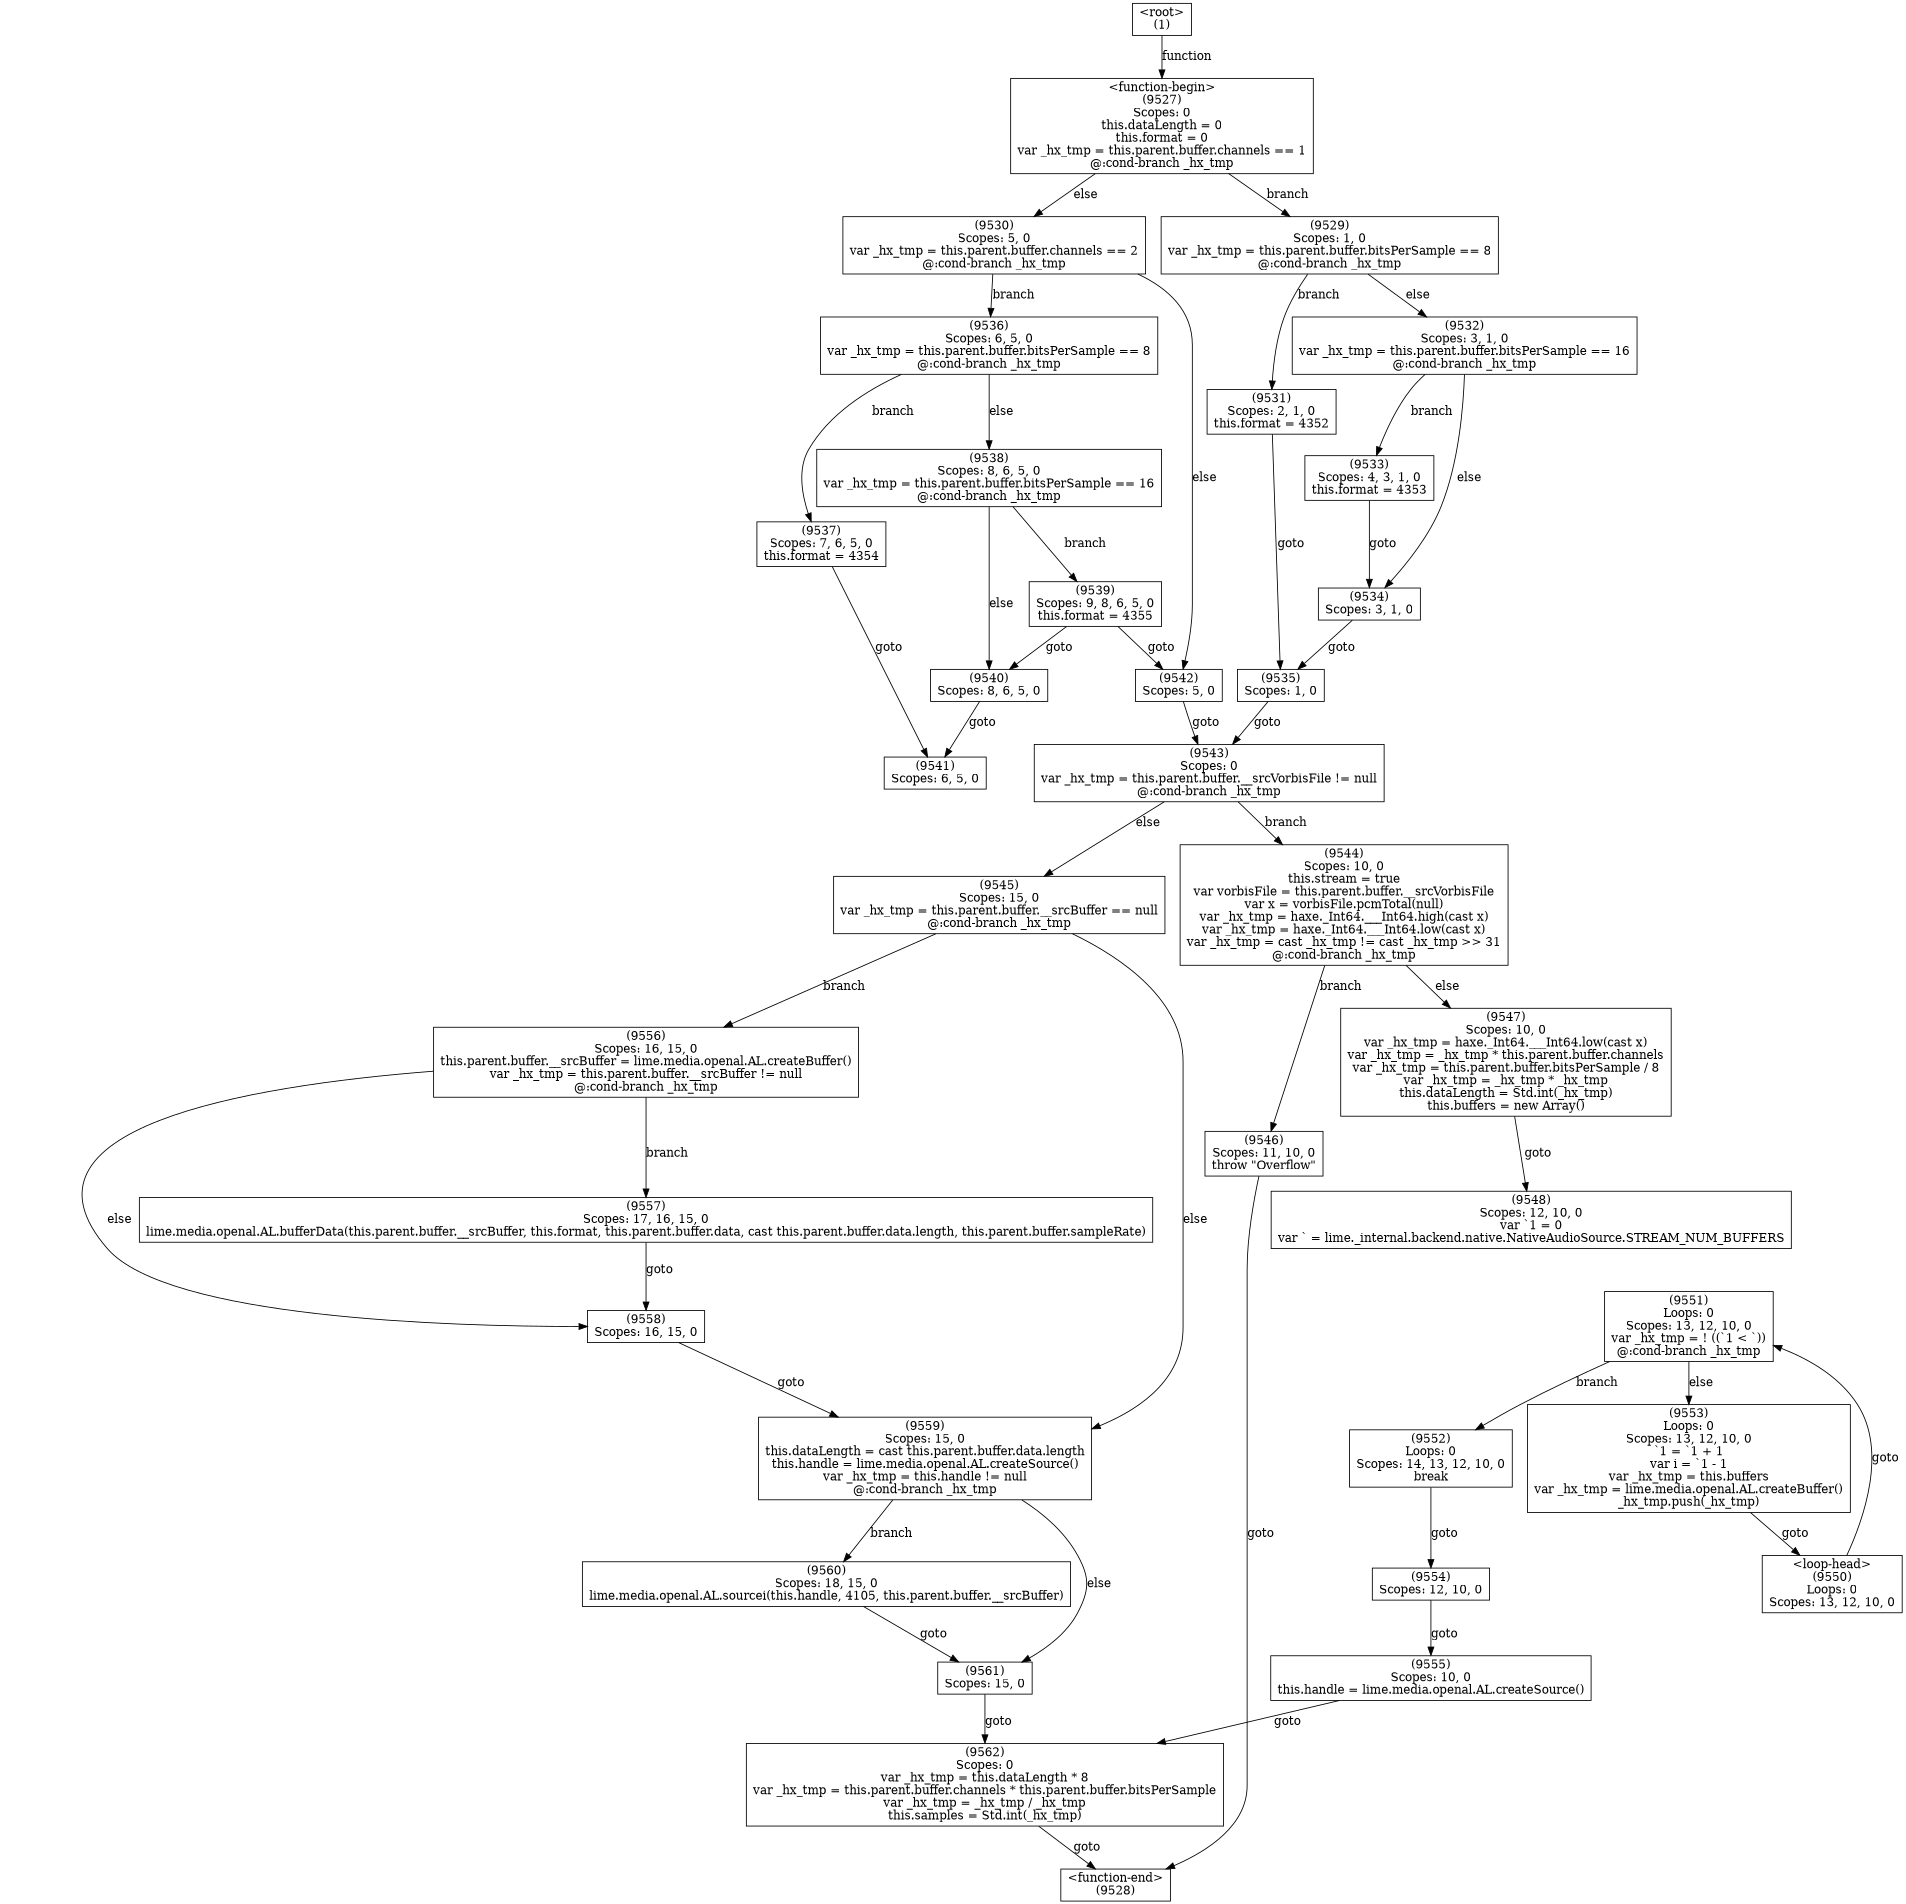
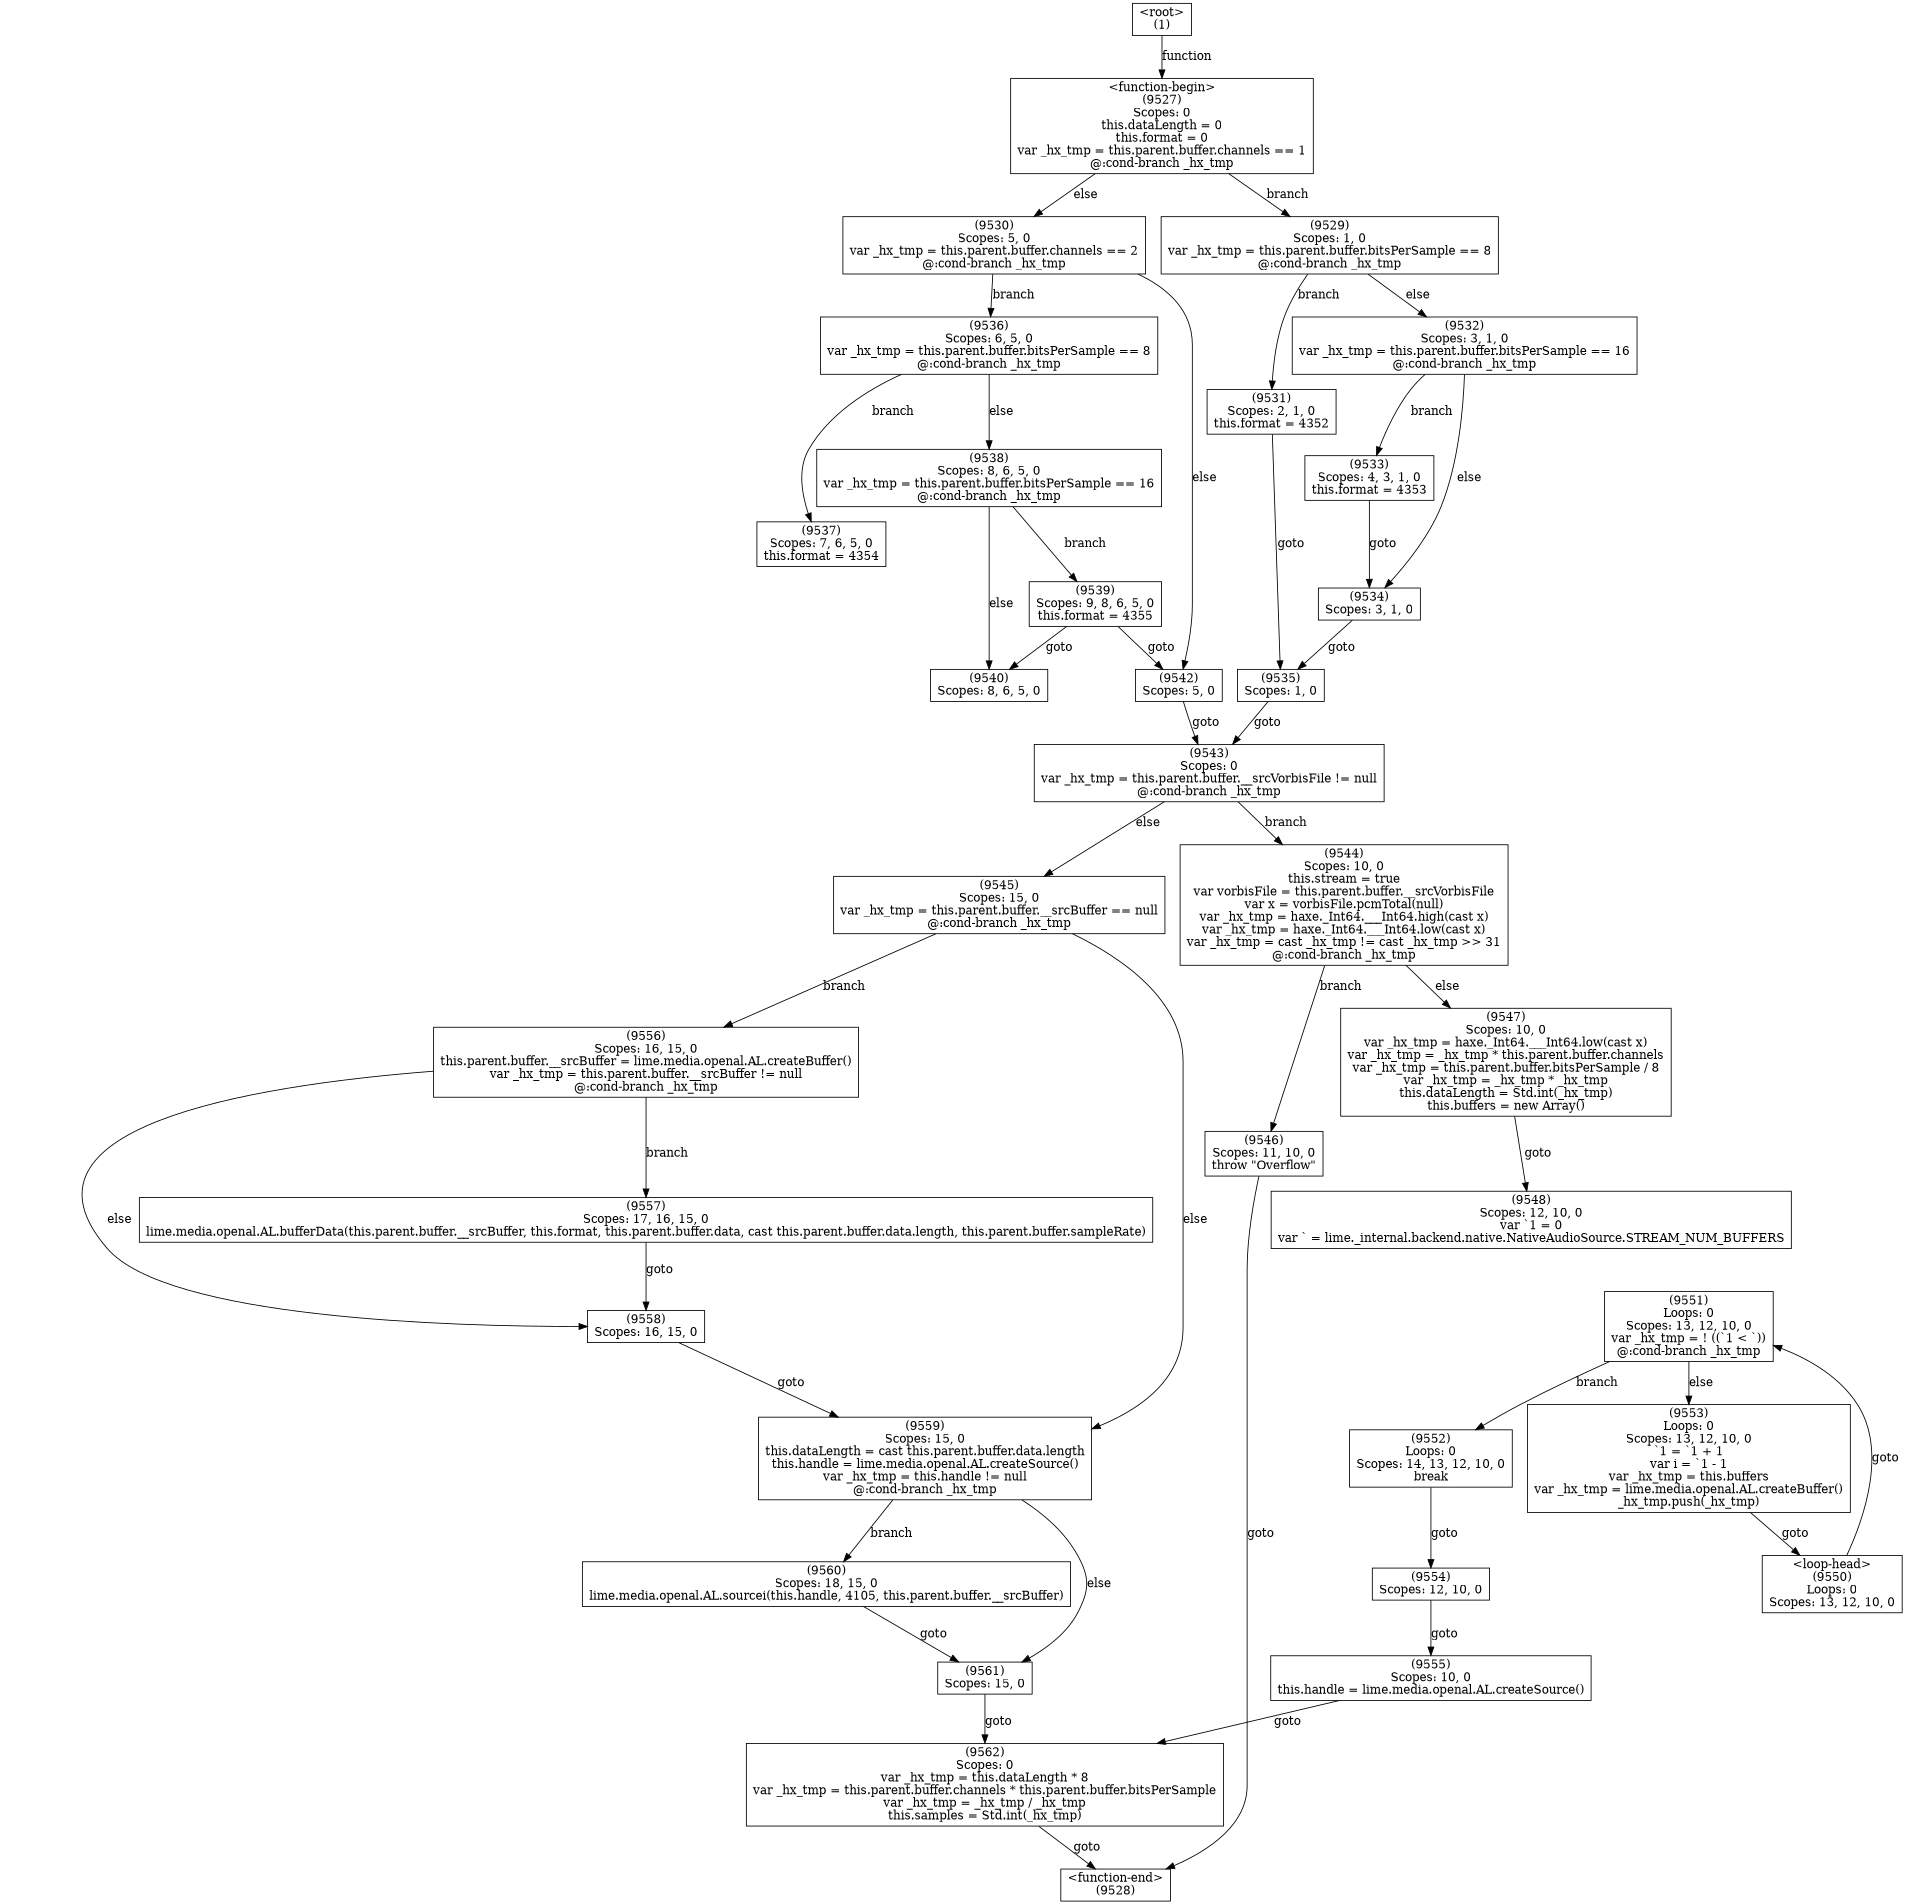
(935, 773) -> none
